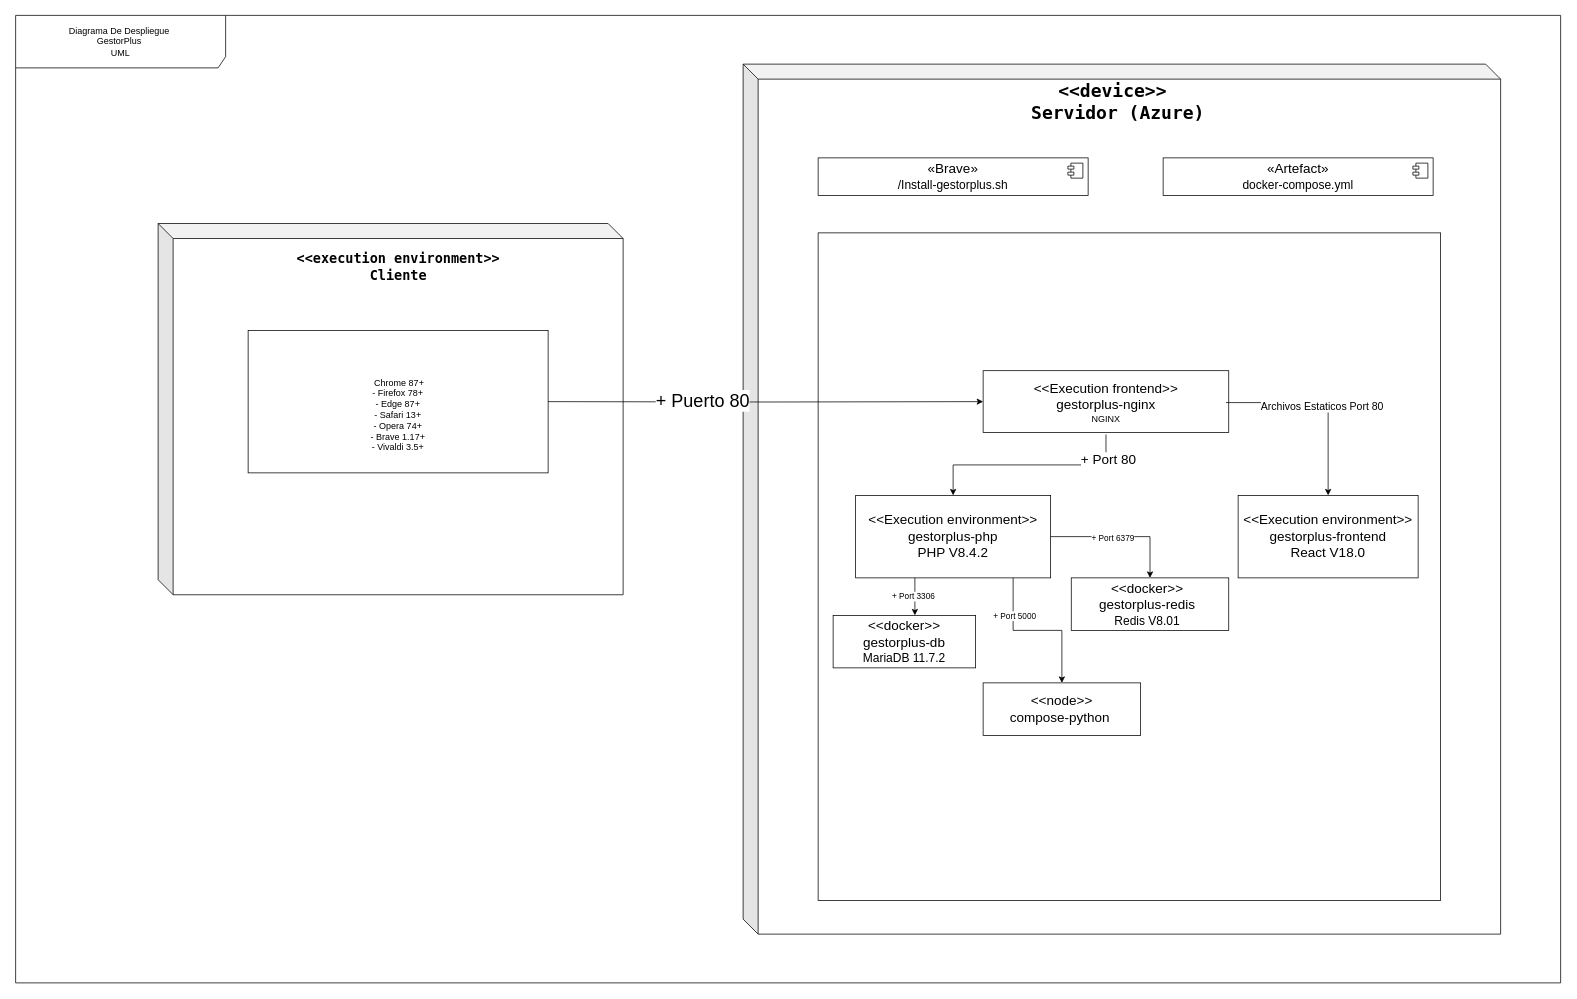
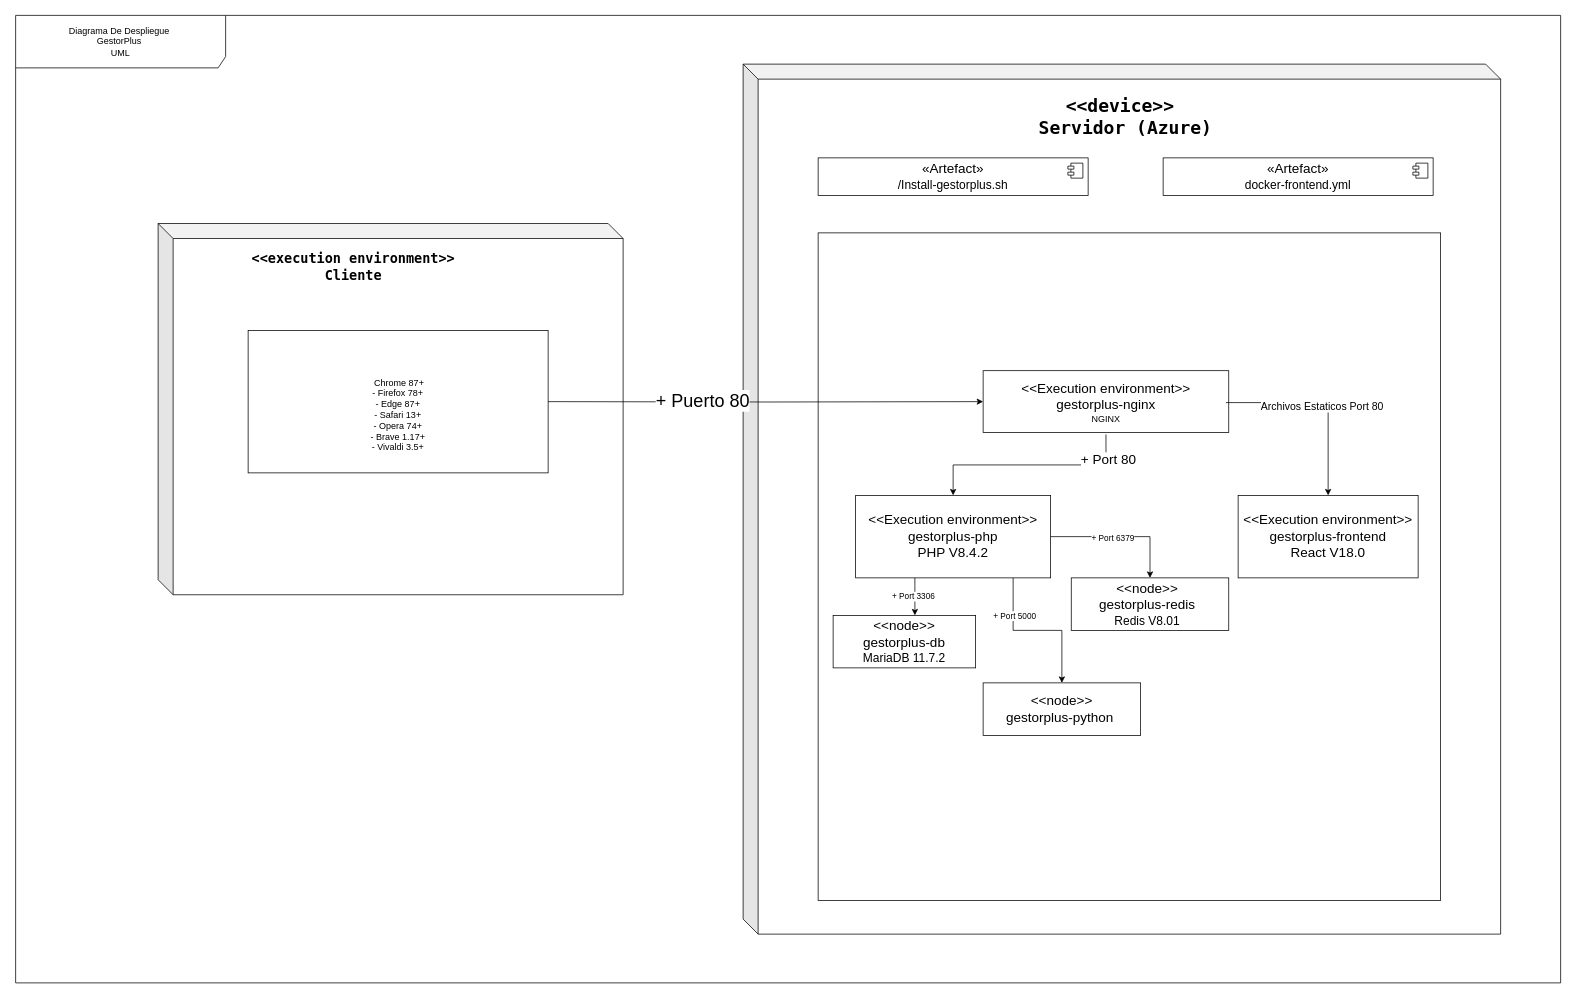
(1118, 102) -> (1125, 117)
(953, 177) -> (953, 177)
(1298, 177) -> (1298, 177)
(398, 267) -> (353, 267)
(1106, 402) -> (1106, 402)
(1147, 604) -> (1147, 604)
(904, 642) -> (904, 642)
(1062, 709) -> (1062, 709)
